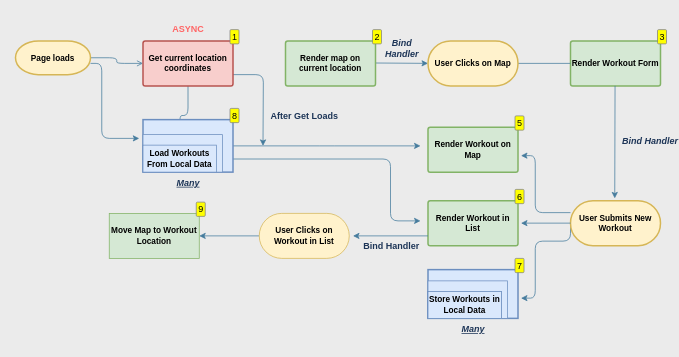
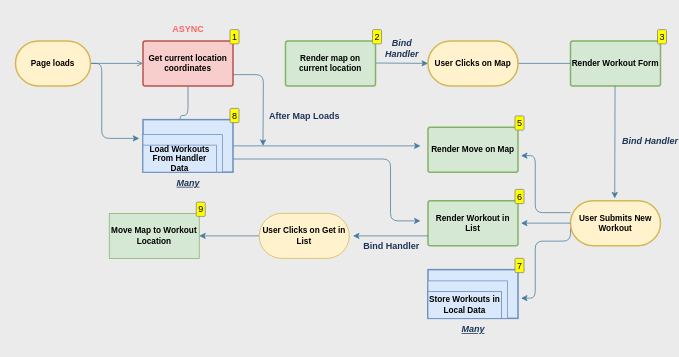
(53, 58) -> (53, 63)
(305, 116) -> (305, 116)
(473, 150) -> (473, 150)
(180, 159) -> (180, 159)
(304, 236) -> (304, 236)
